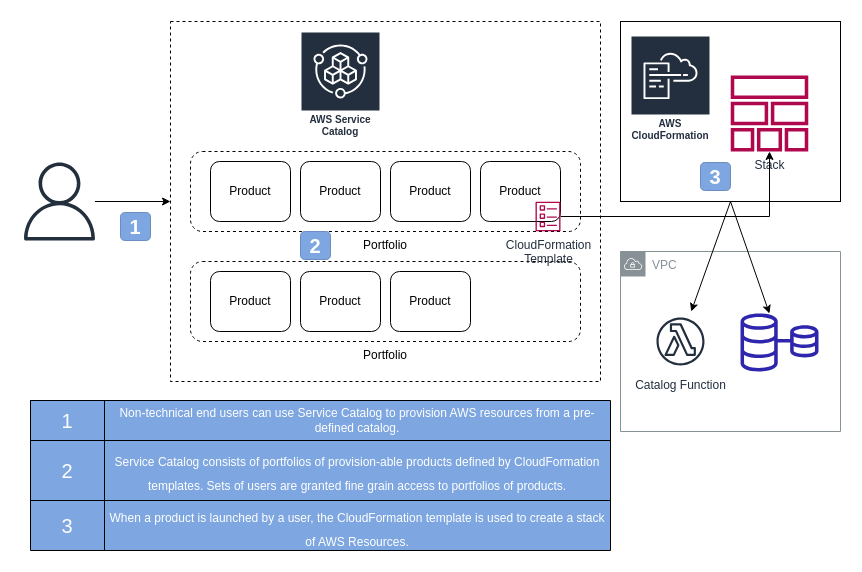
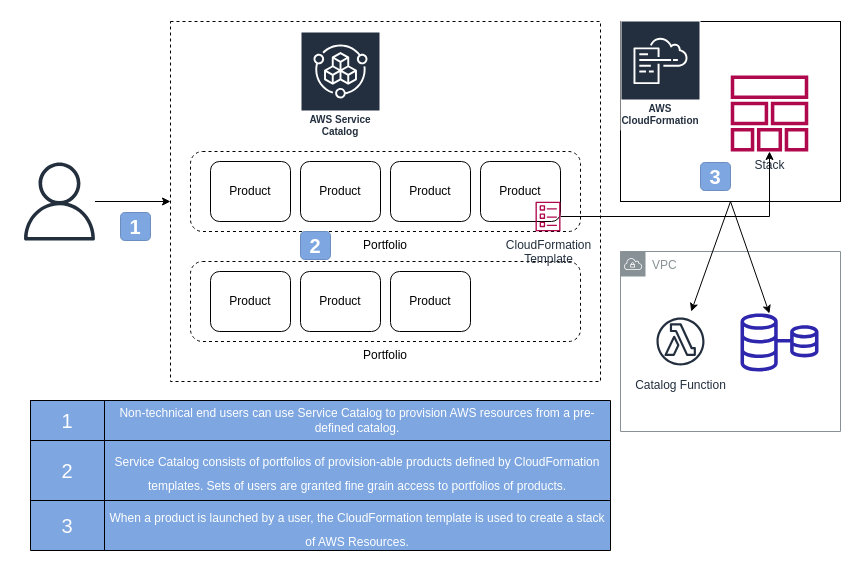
(671, 91) -> (661, 76)
